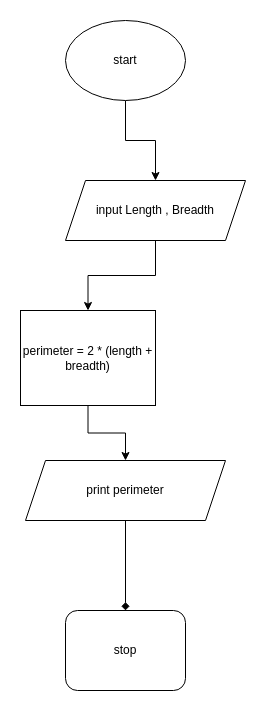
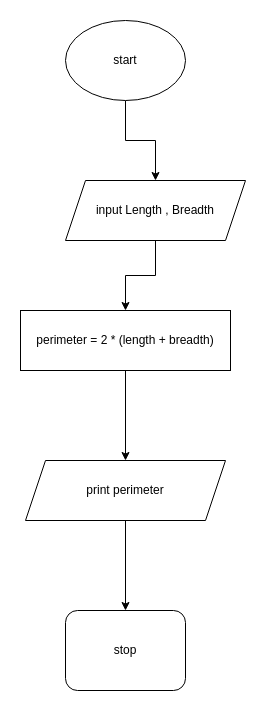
(88, 358) -> (126, 341)
(126, 601) -> (126, 602)
